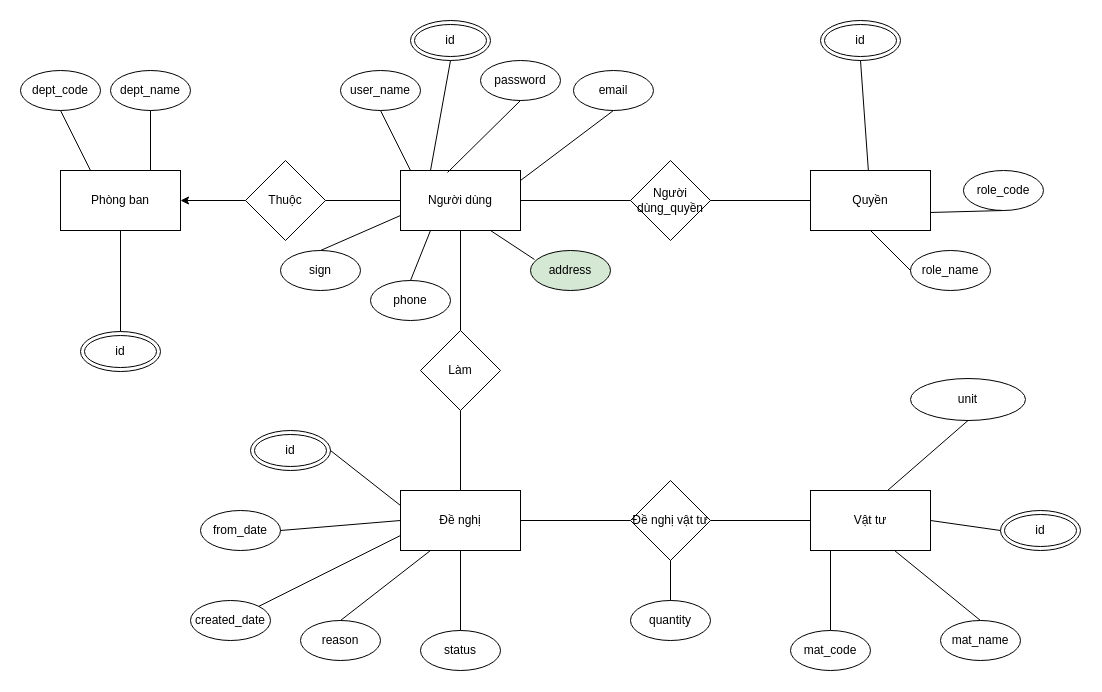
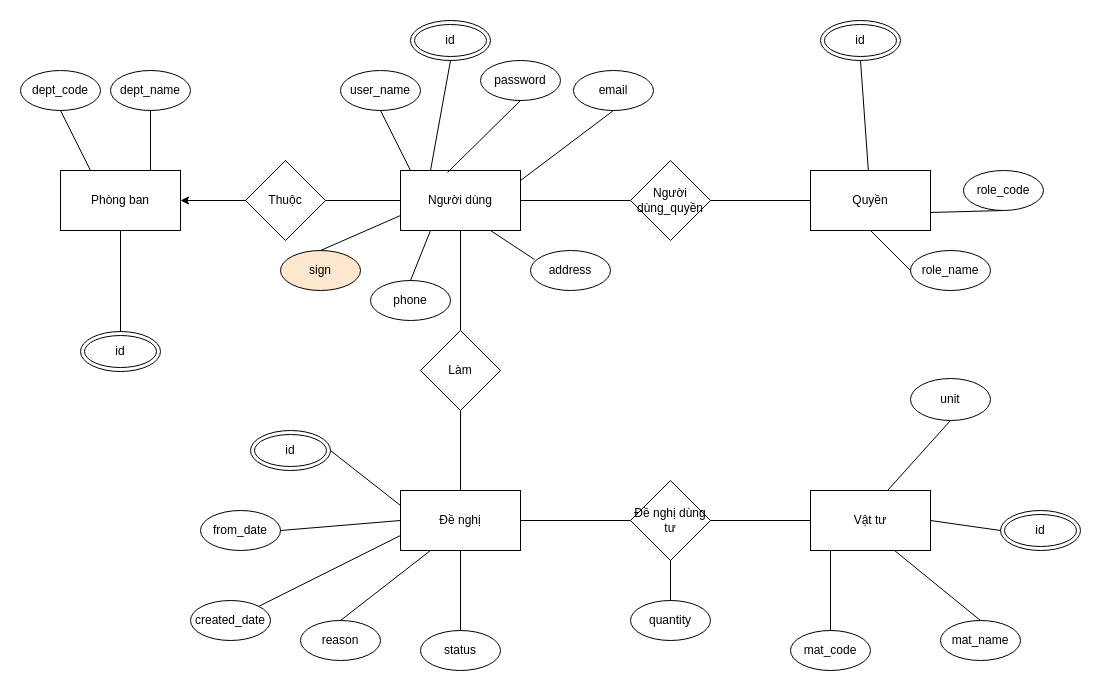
(321, 271) -> (321, 271)
(571, 271) -> (571, 271)
(968, 400) -> (951, 400)
(671, 521) -> (671, 521)
